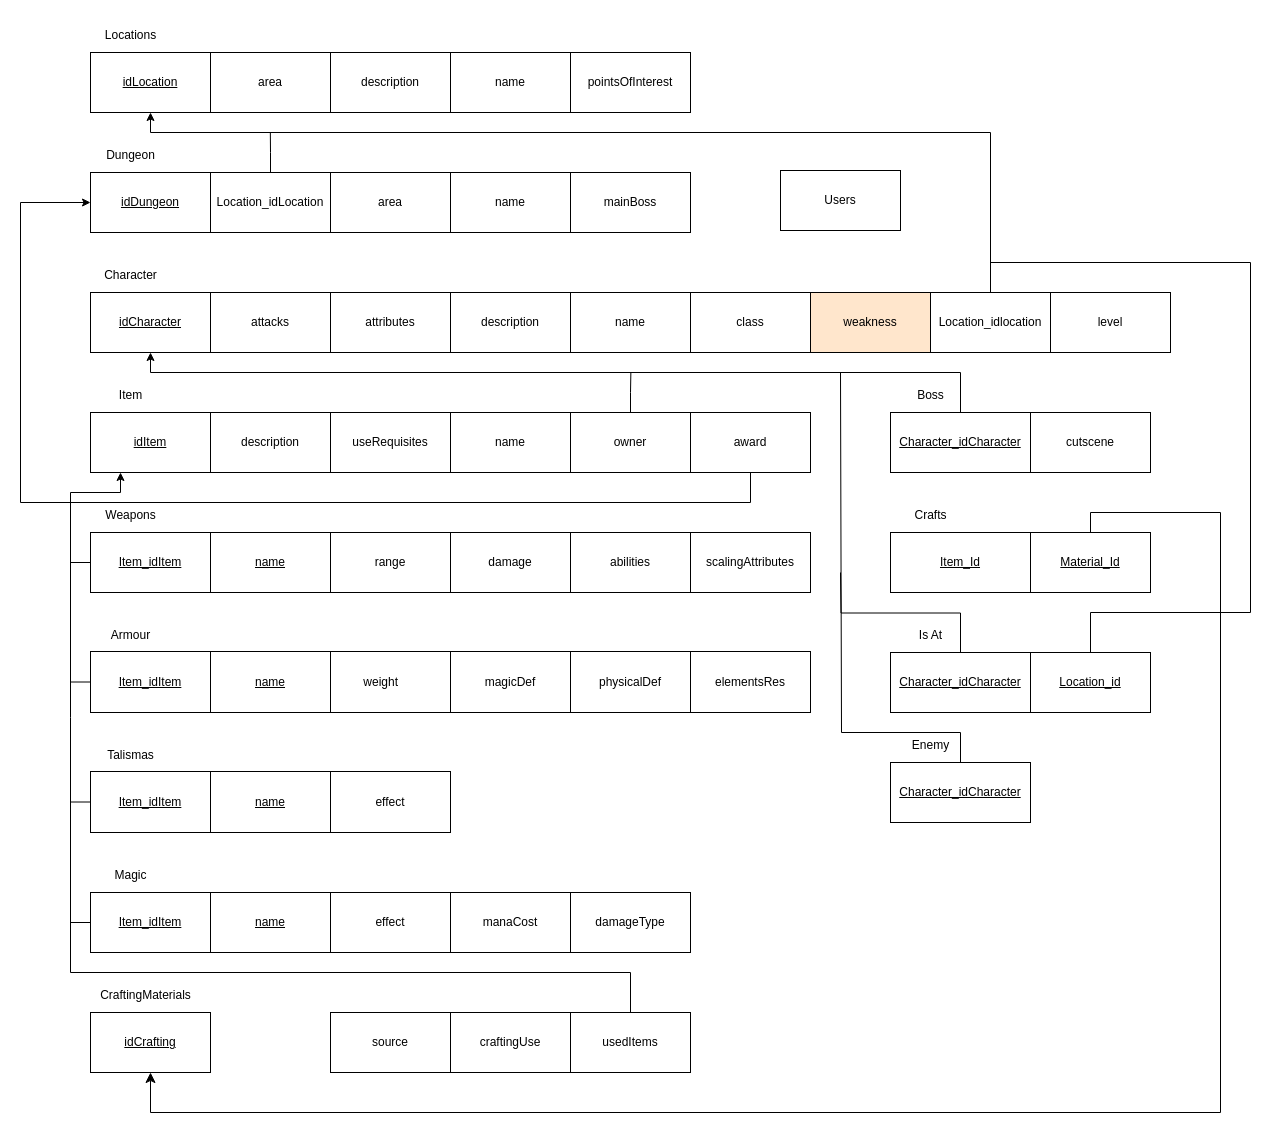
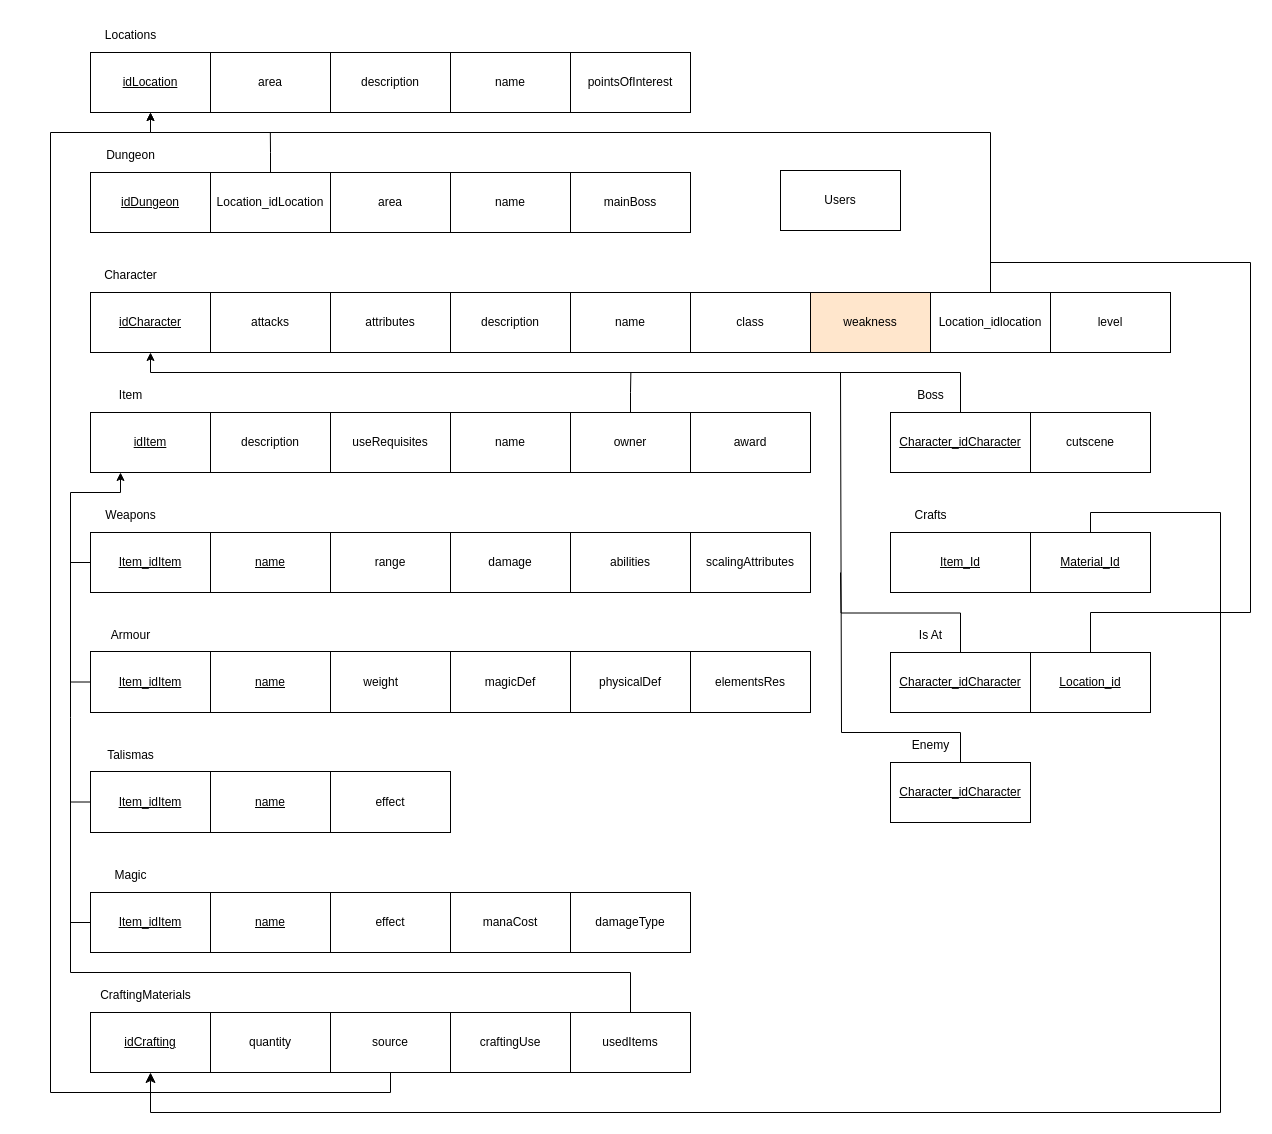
(220, 503) -> none
none -> (51, 744)
none -> (271, 1043)
